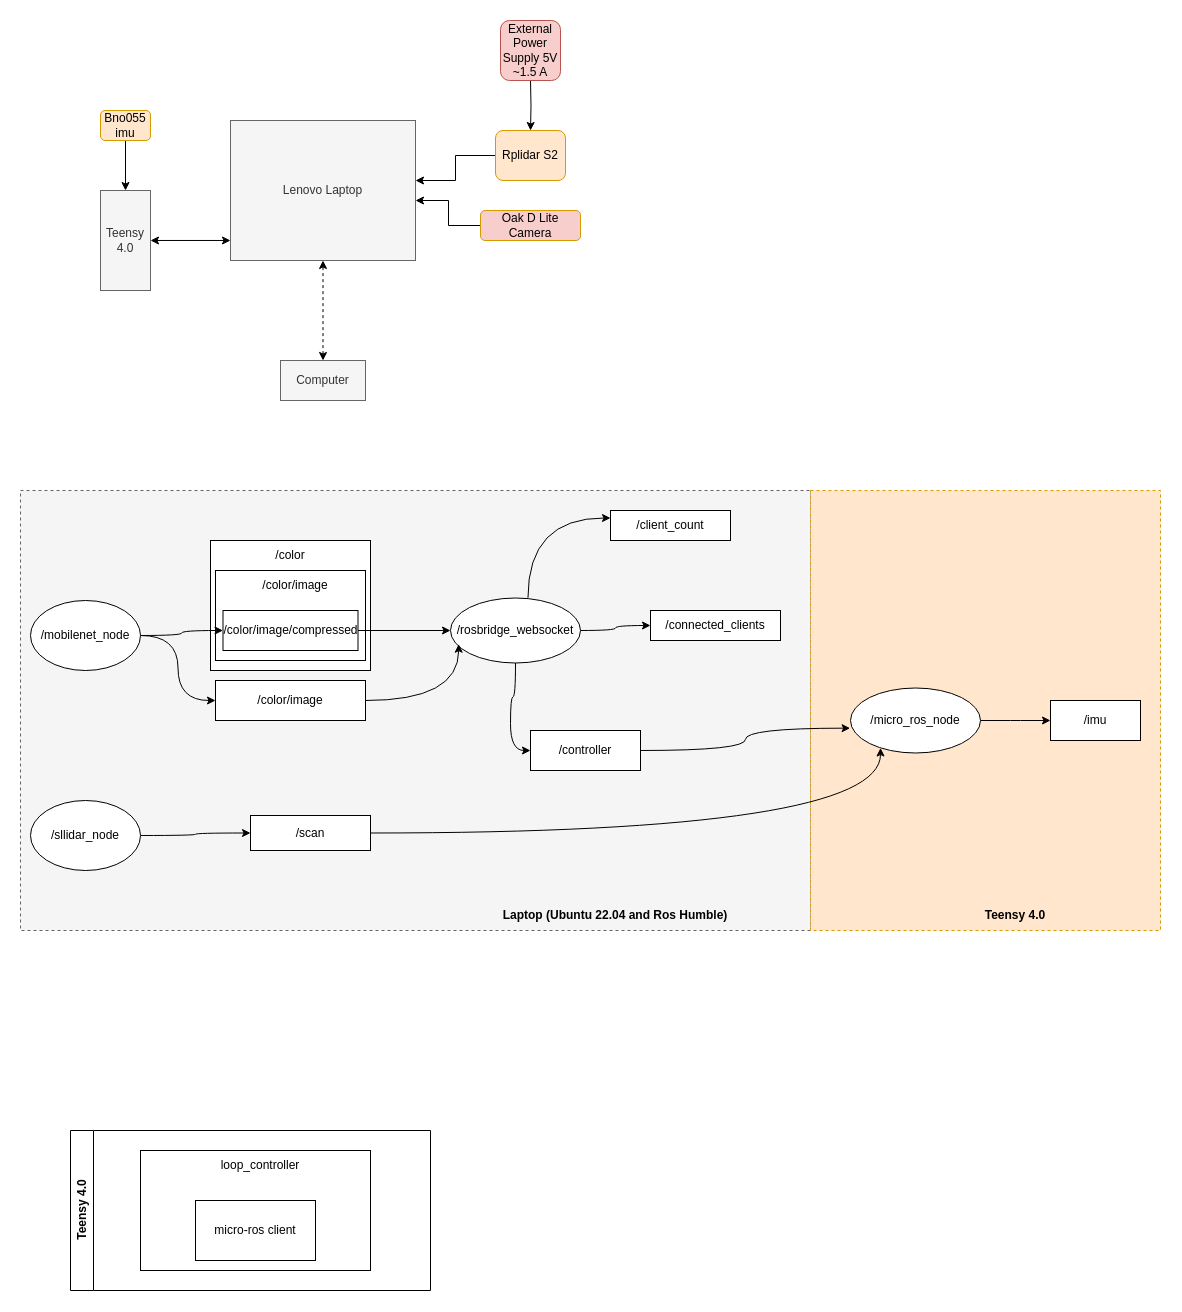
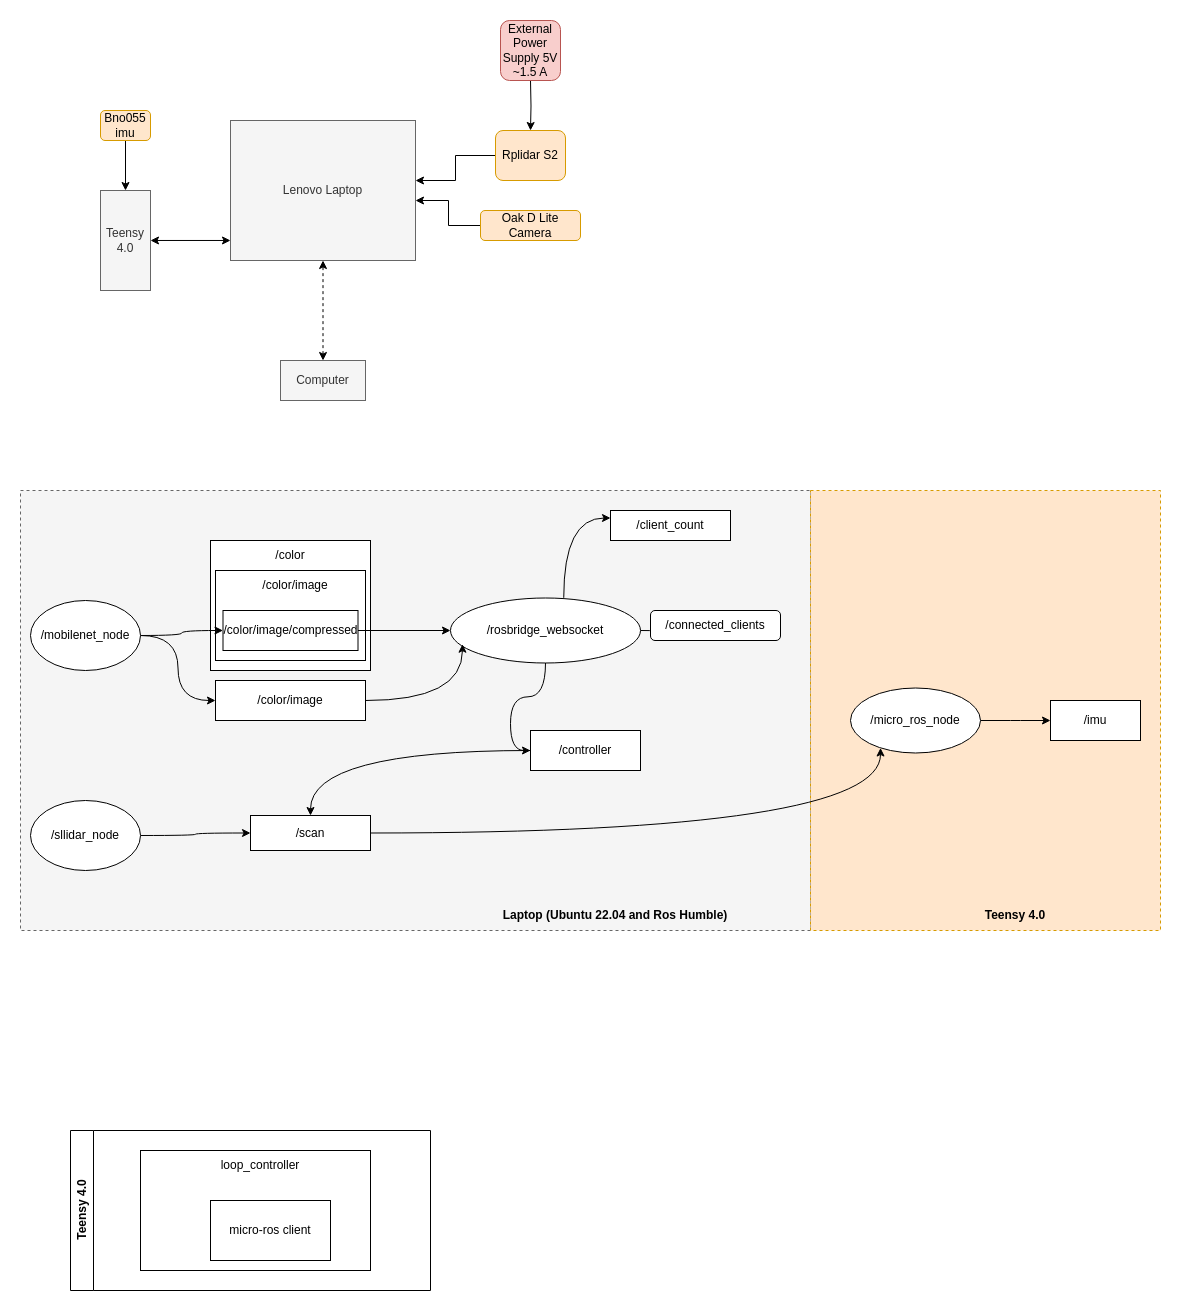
(531, 226) -> (531, 226)
(716, 626) -> (716, 626)
(516, 631) -> (546, 631)
(743, 742) -> (406, 758)
(256, 1231) -> (271, 1231)
